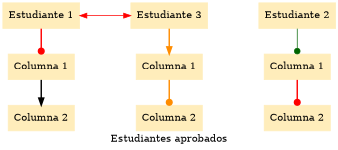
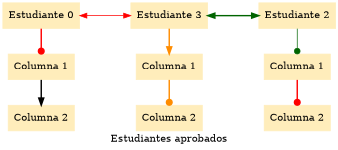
(41, 16) -> (41, 16)
none -> (233, 16)
